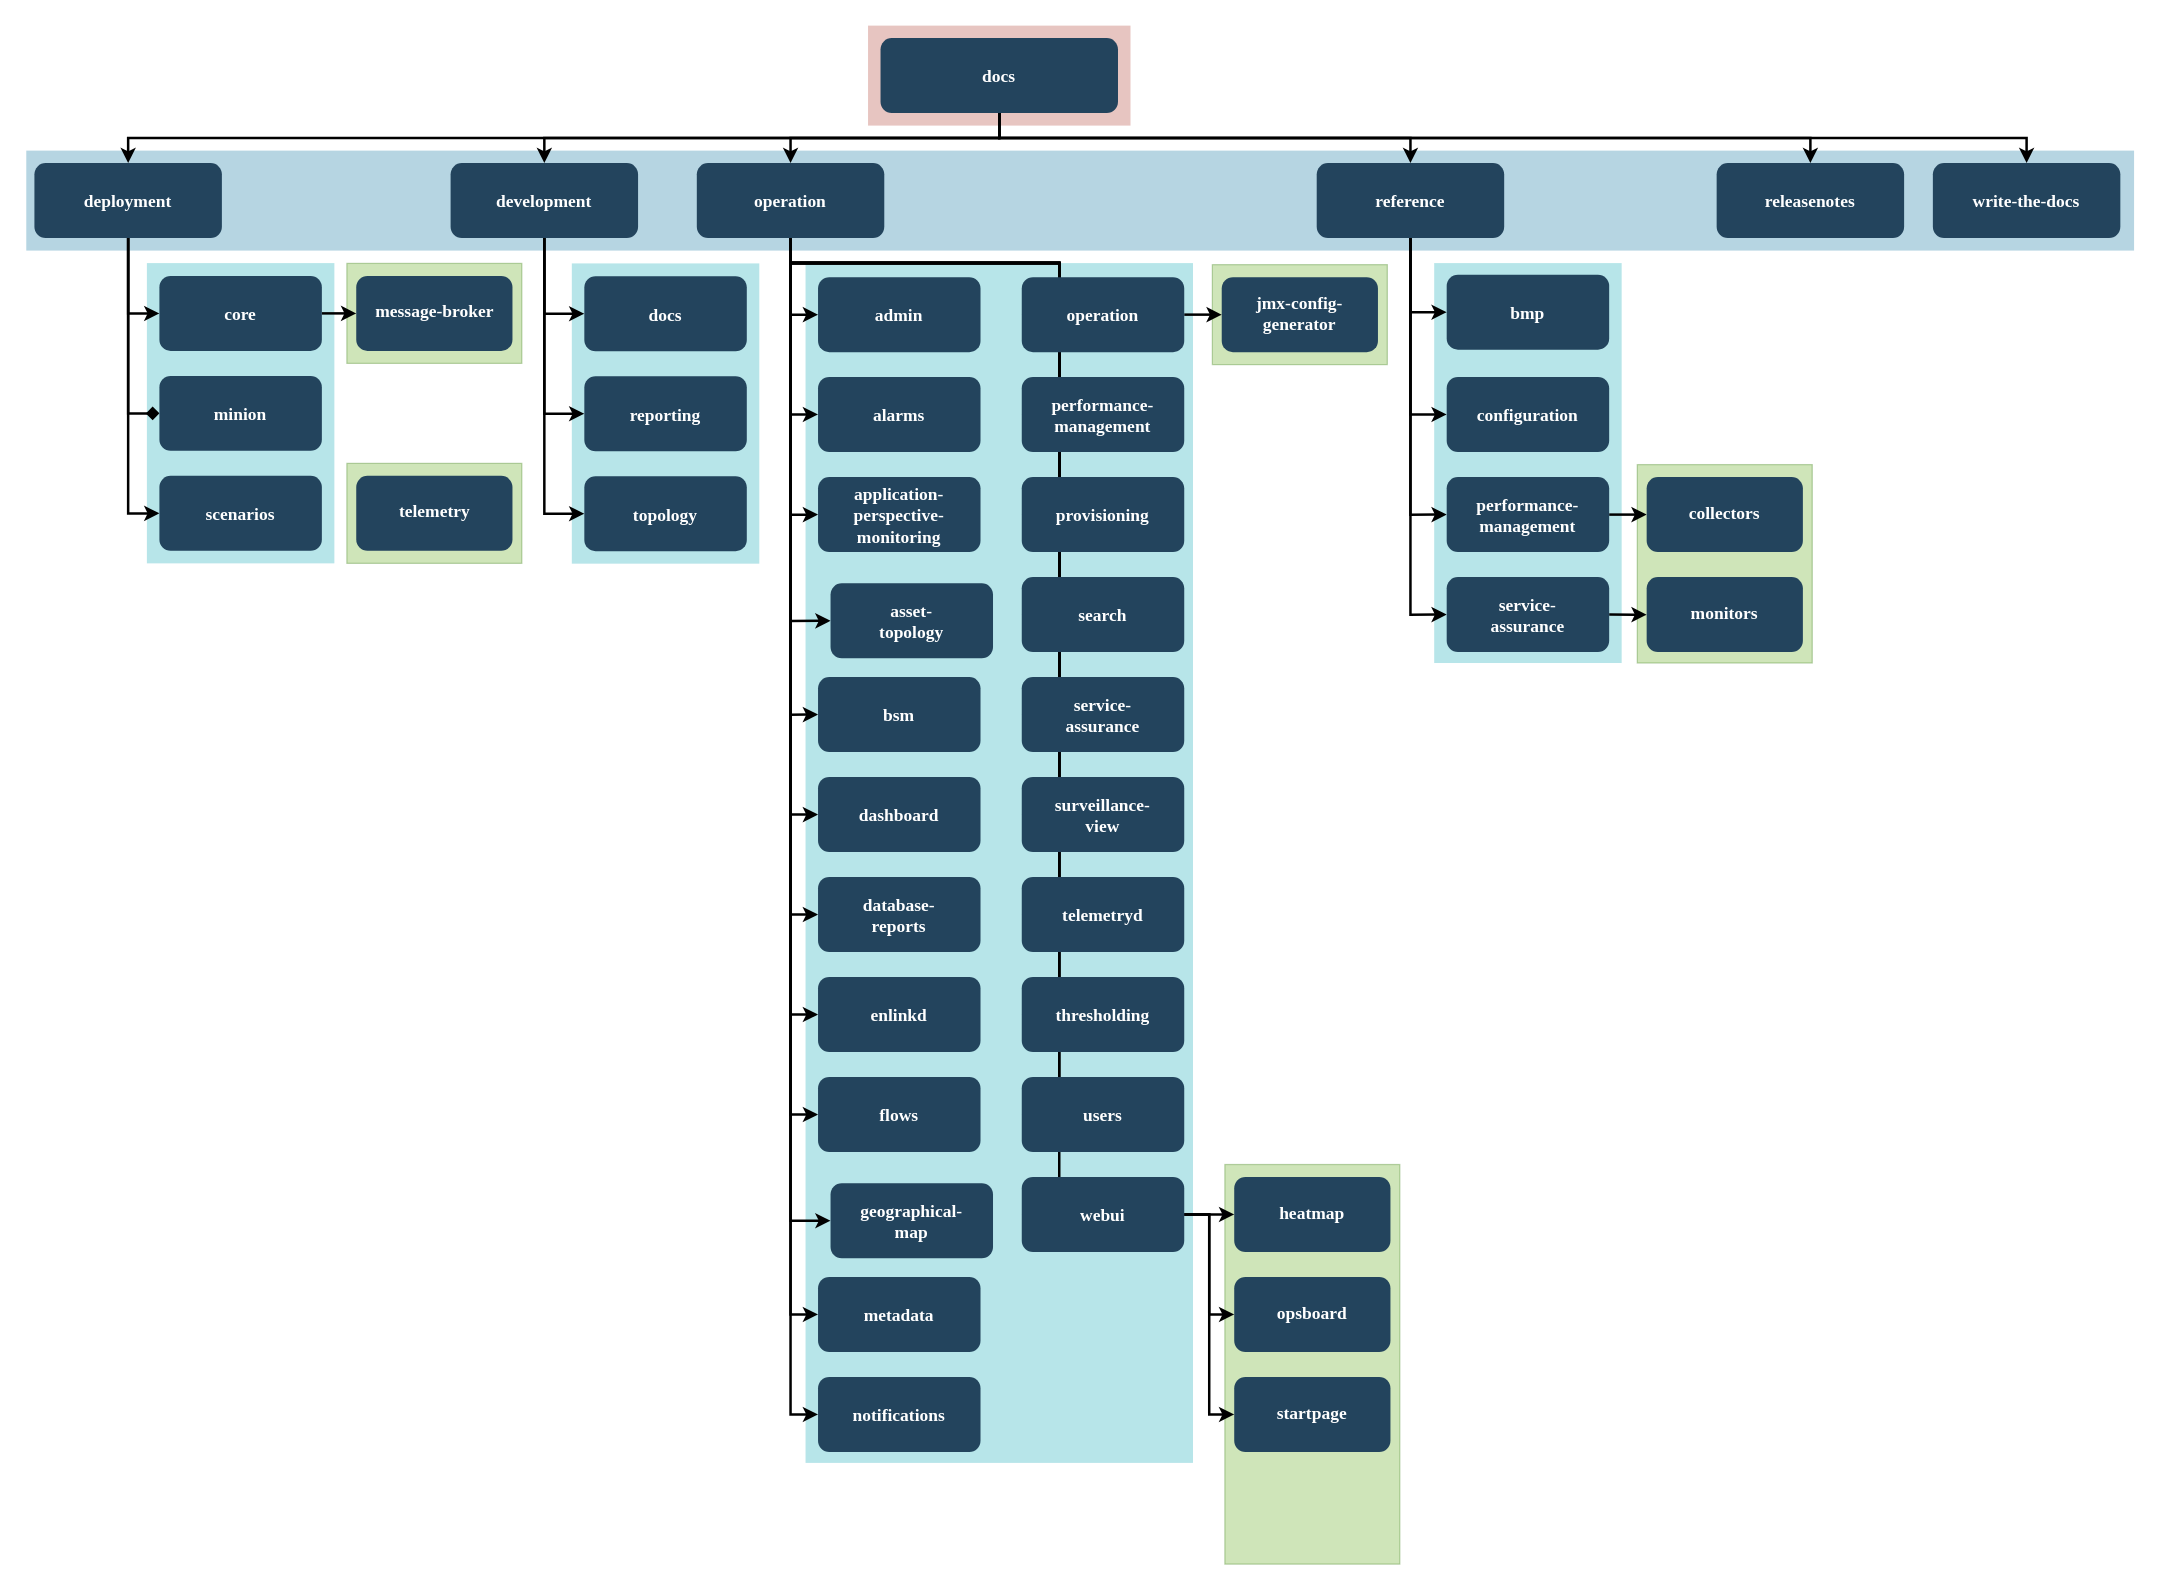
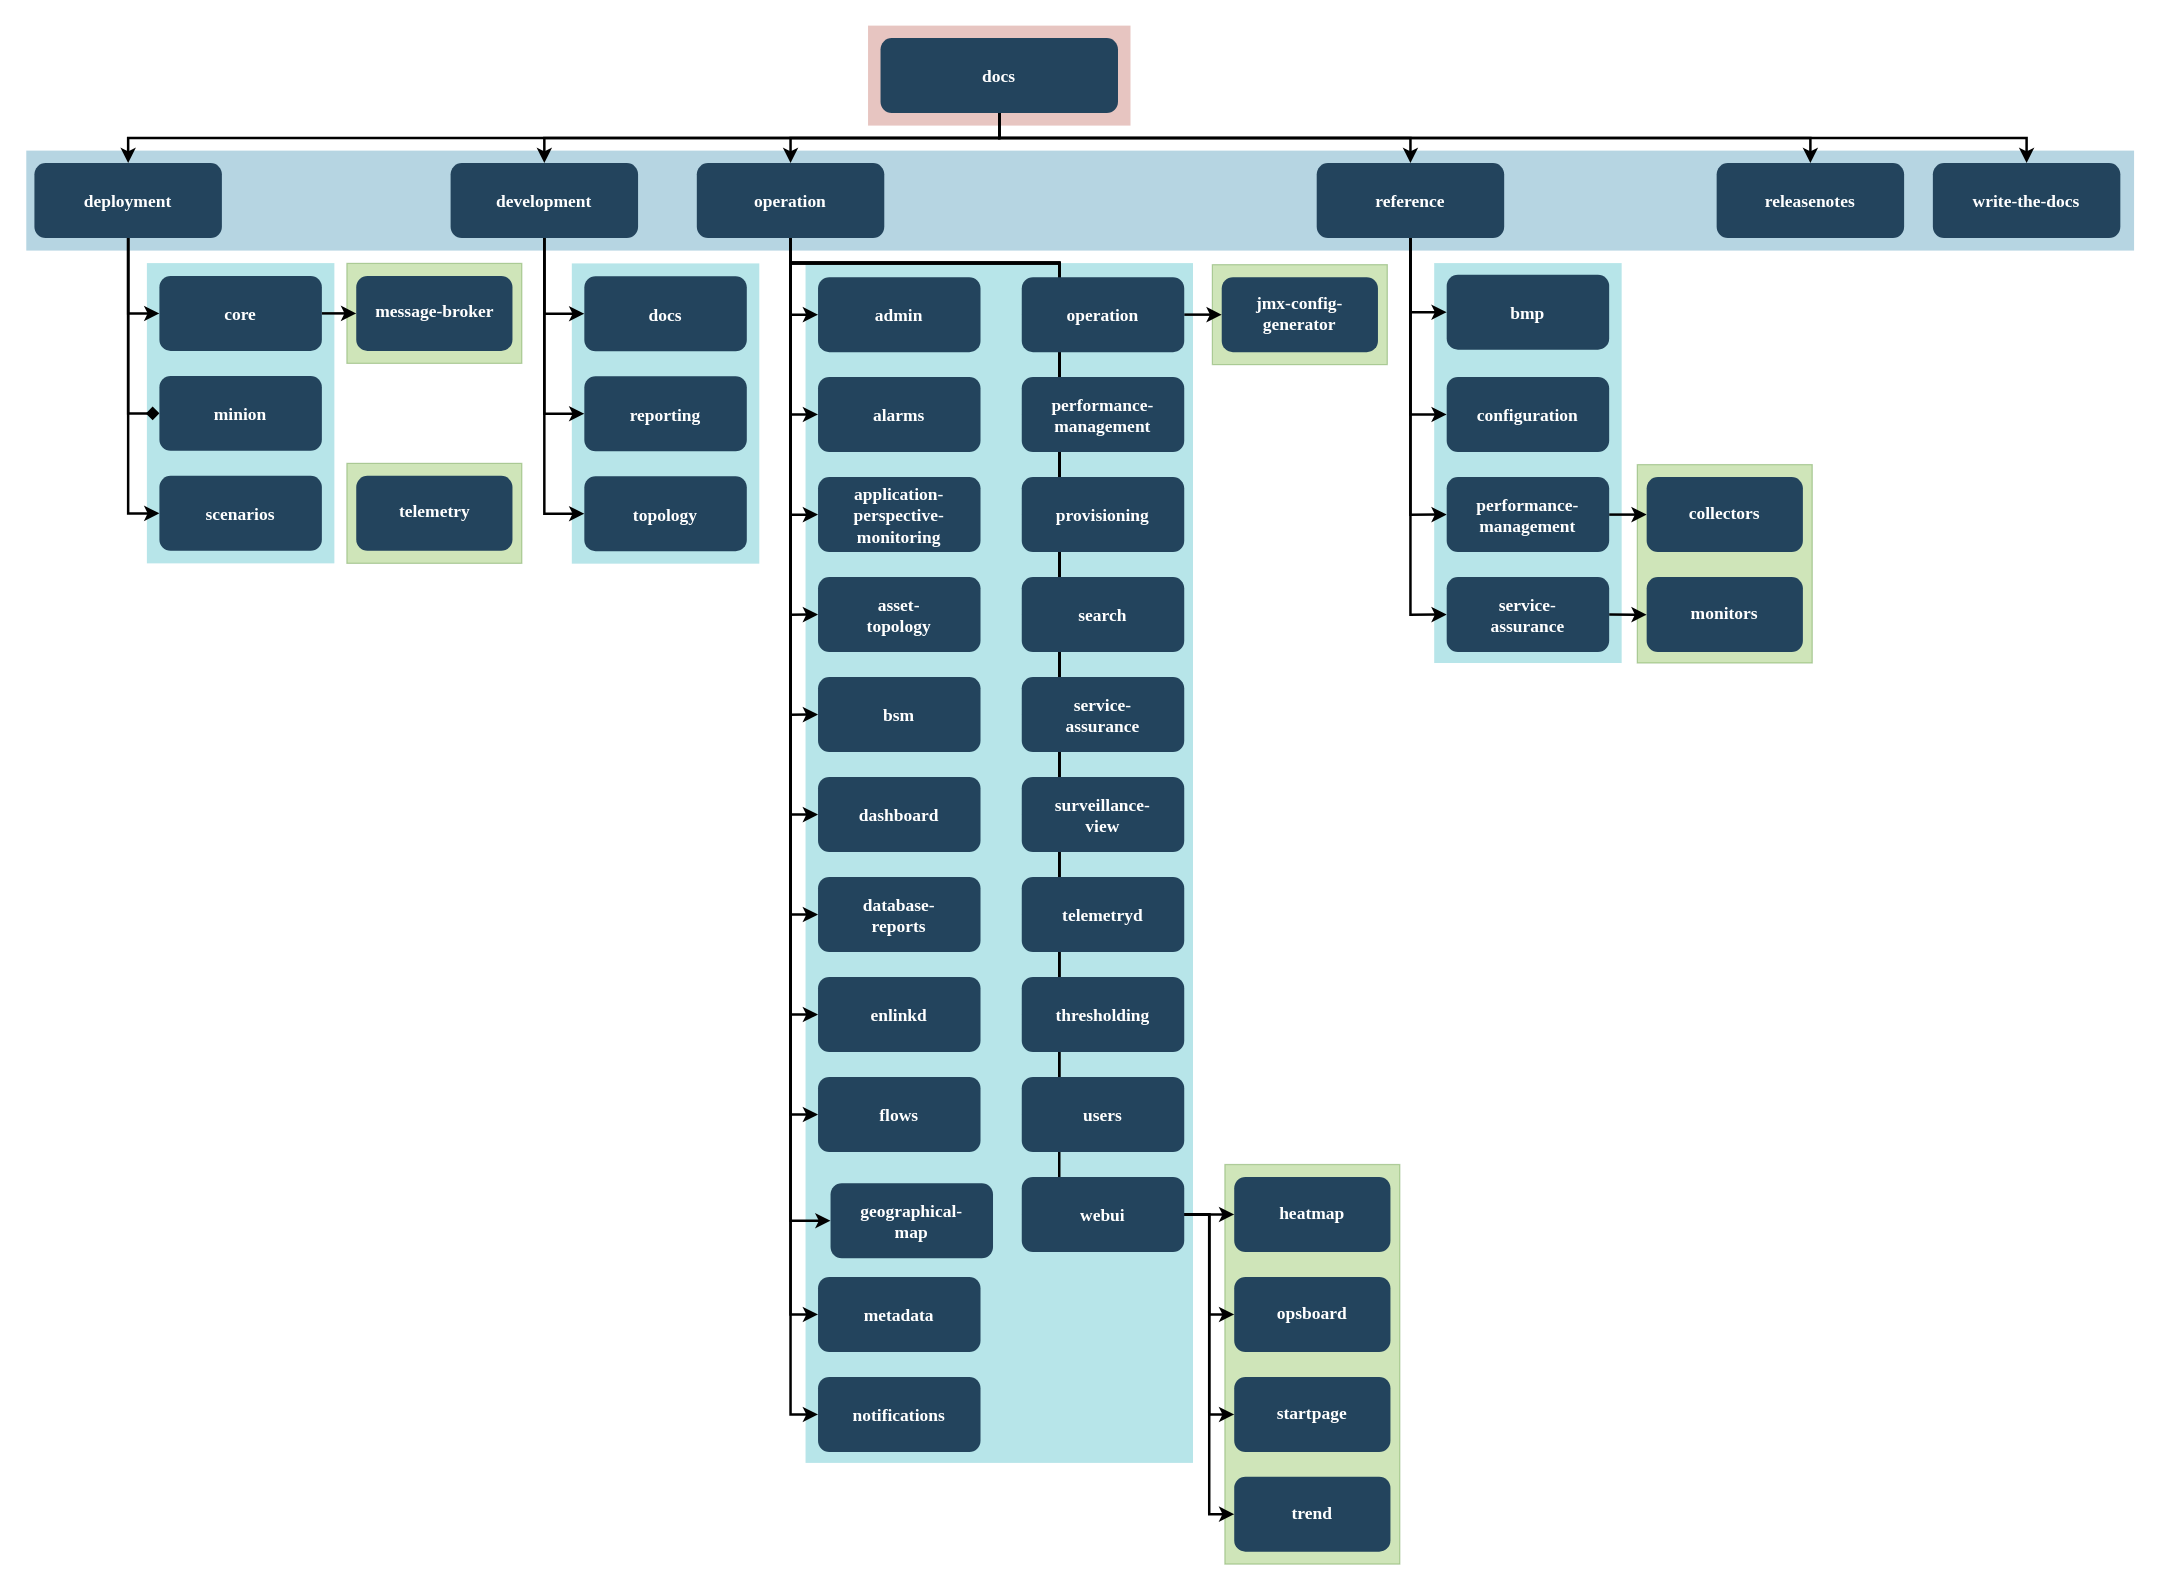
(912, 621) -> (899, 615)
none -> (1209, 1472)
none -> (1313, 1514)
